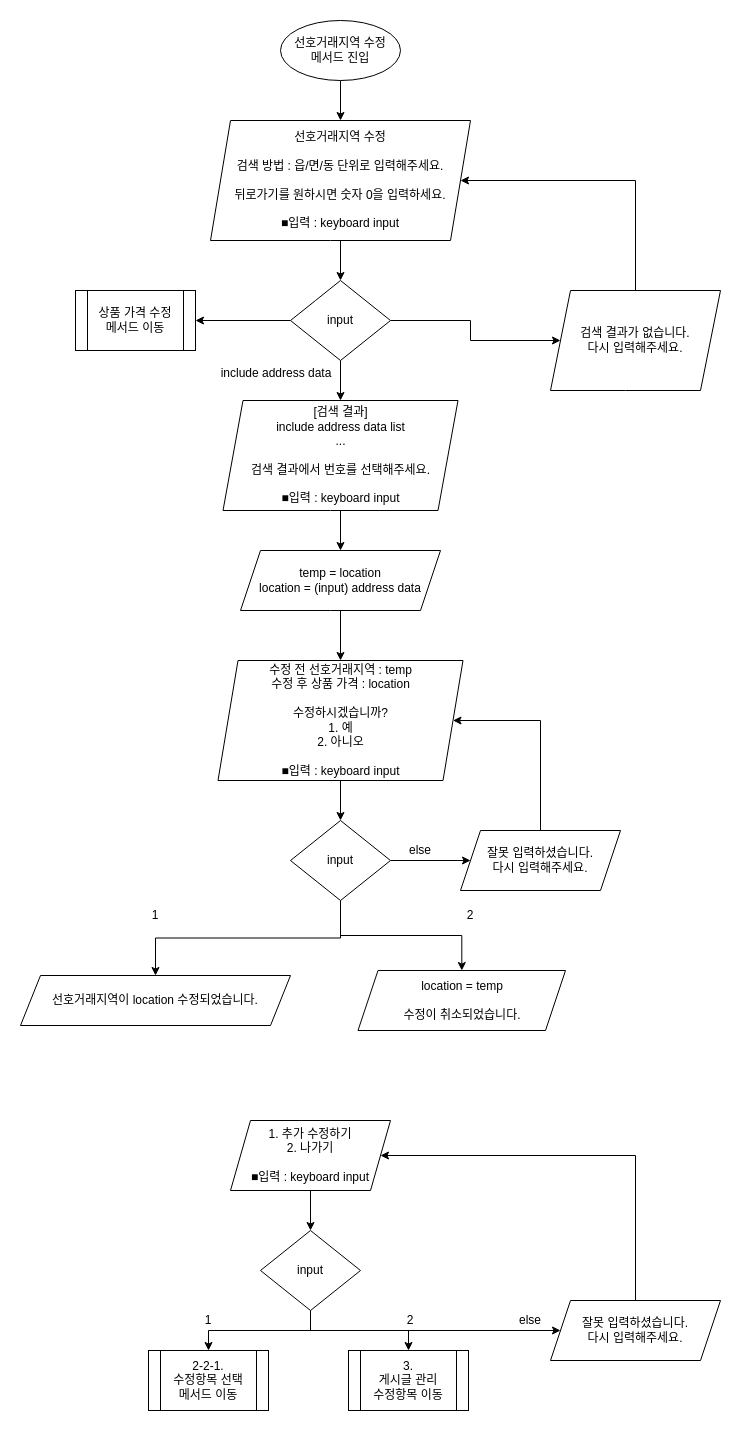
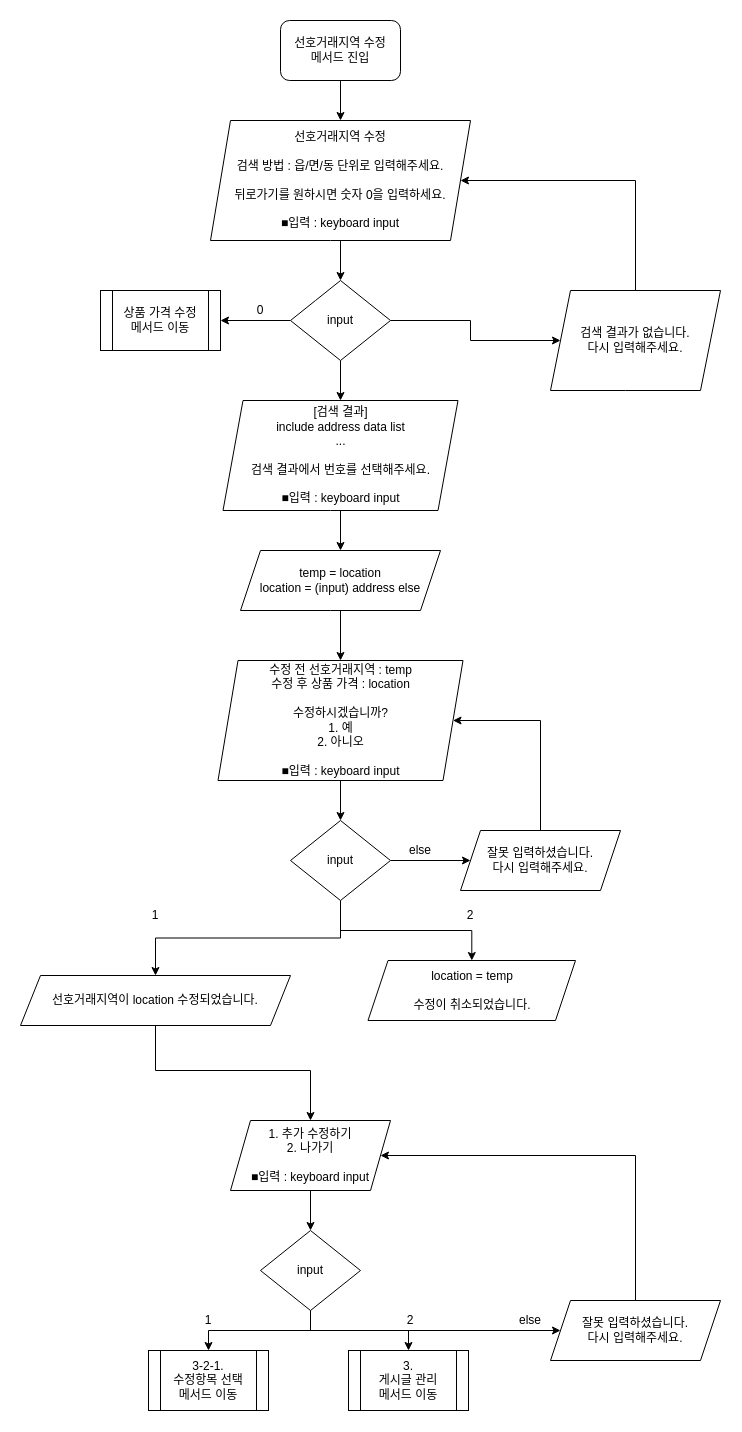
(341, 51) -> (341, 51)
none -> (261, 311)
(136, 321) -> (161, 321)
(277, 374) -> none
(341, 581) -> (341, 581)
(462, 1001) -> (472, 991)
none -> (232, 1071)
(209, 1381) -> (209, 1381)
(409, 1381) -> (409, 1381)
